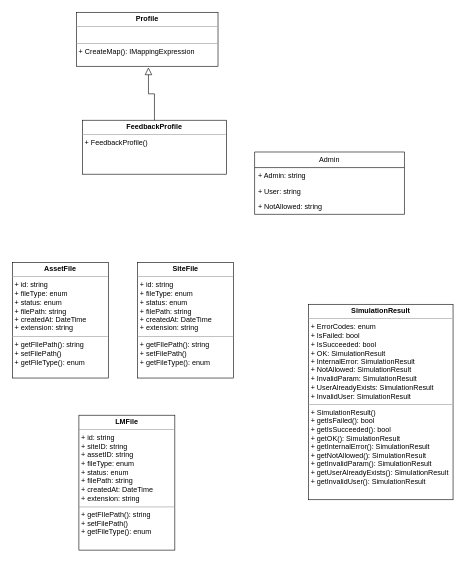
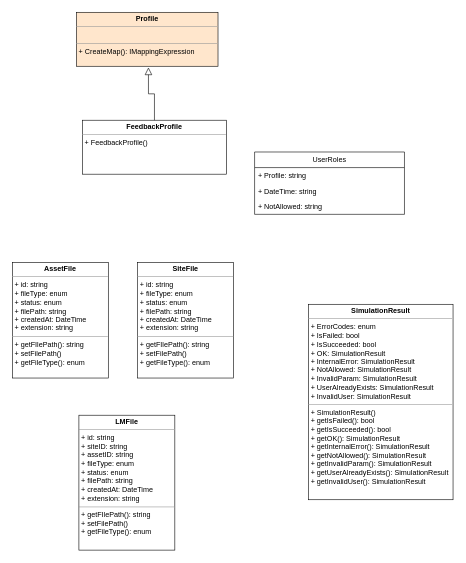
(147, 39) -> (147, 39)
(329, 160) -> (329, 160)
(284, 176) -> (287, 176)
(282, 191) -> (290, 191)
